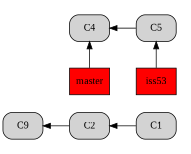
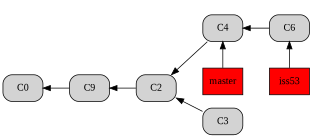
(156, 28) -> (289, 28)
none -> (192, 56)
none -> (23, 88)
(156, 126) -> (223, 121)
